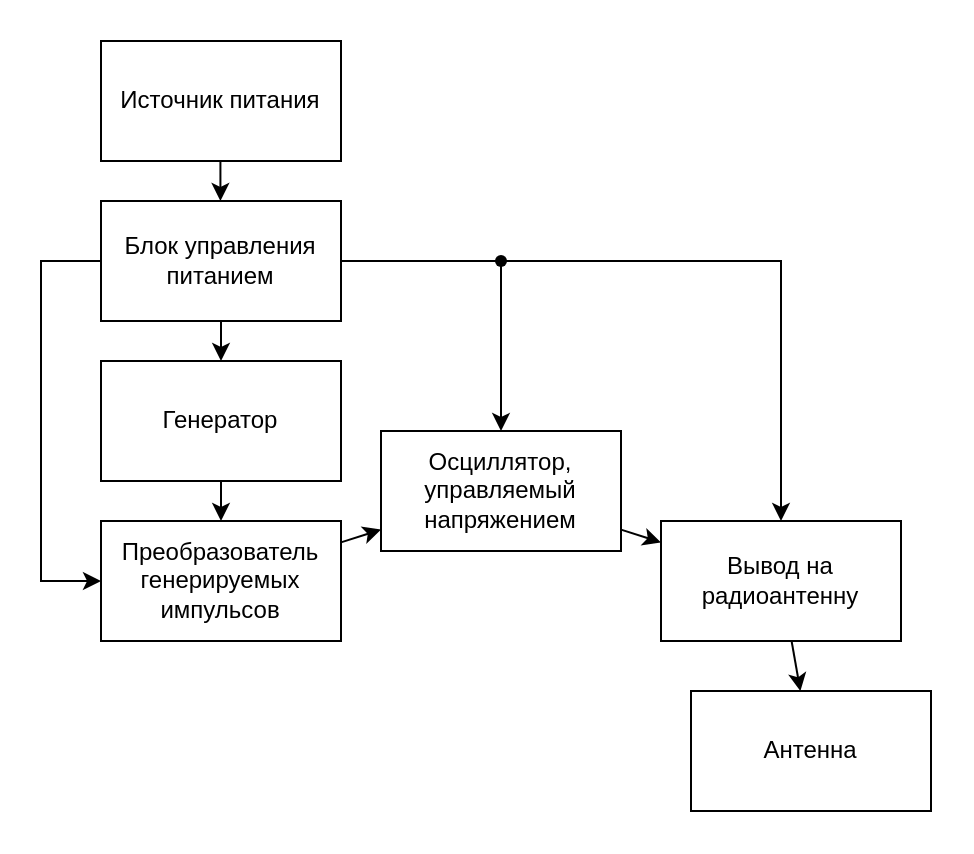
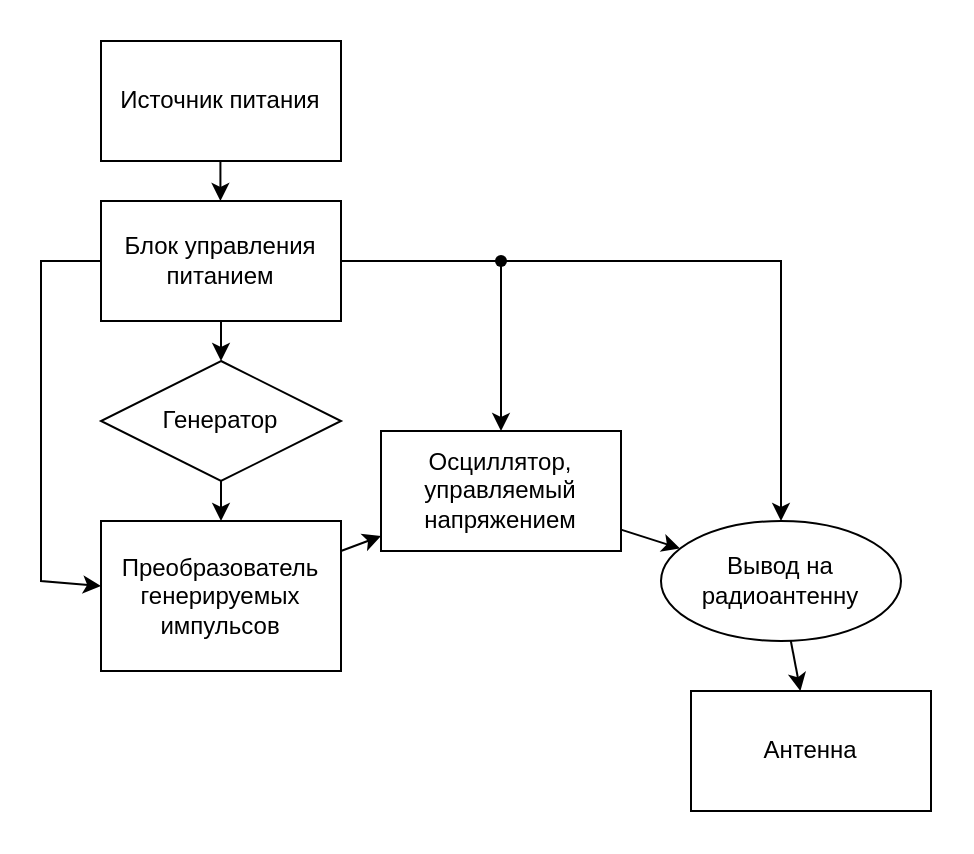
(221, 421) -> (221, 421)
(221, 581) -> (221, 596)
(781, 581) -> (781, 581)
